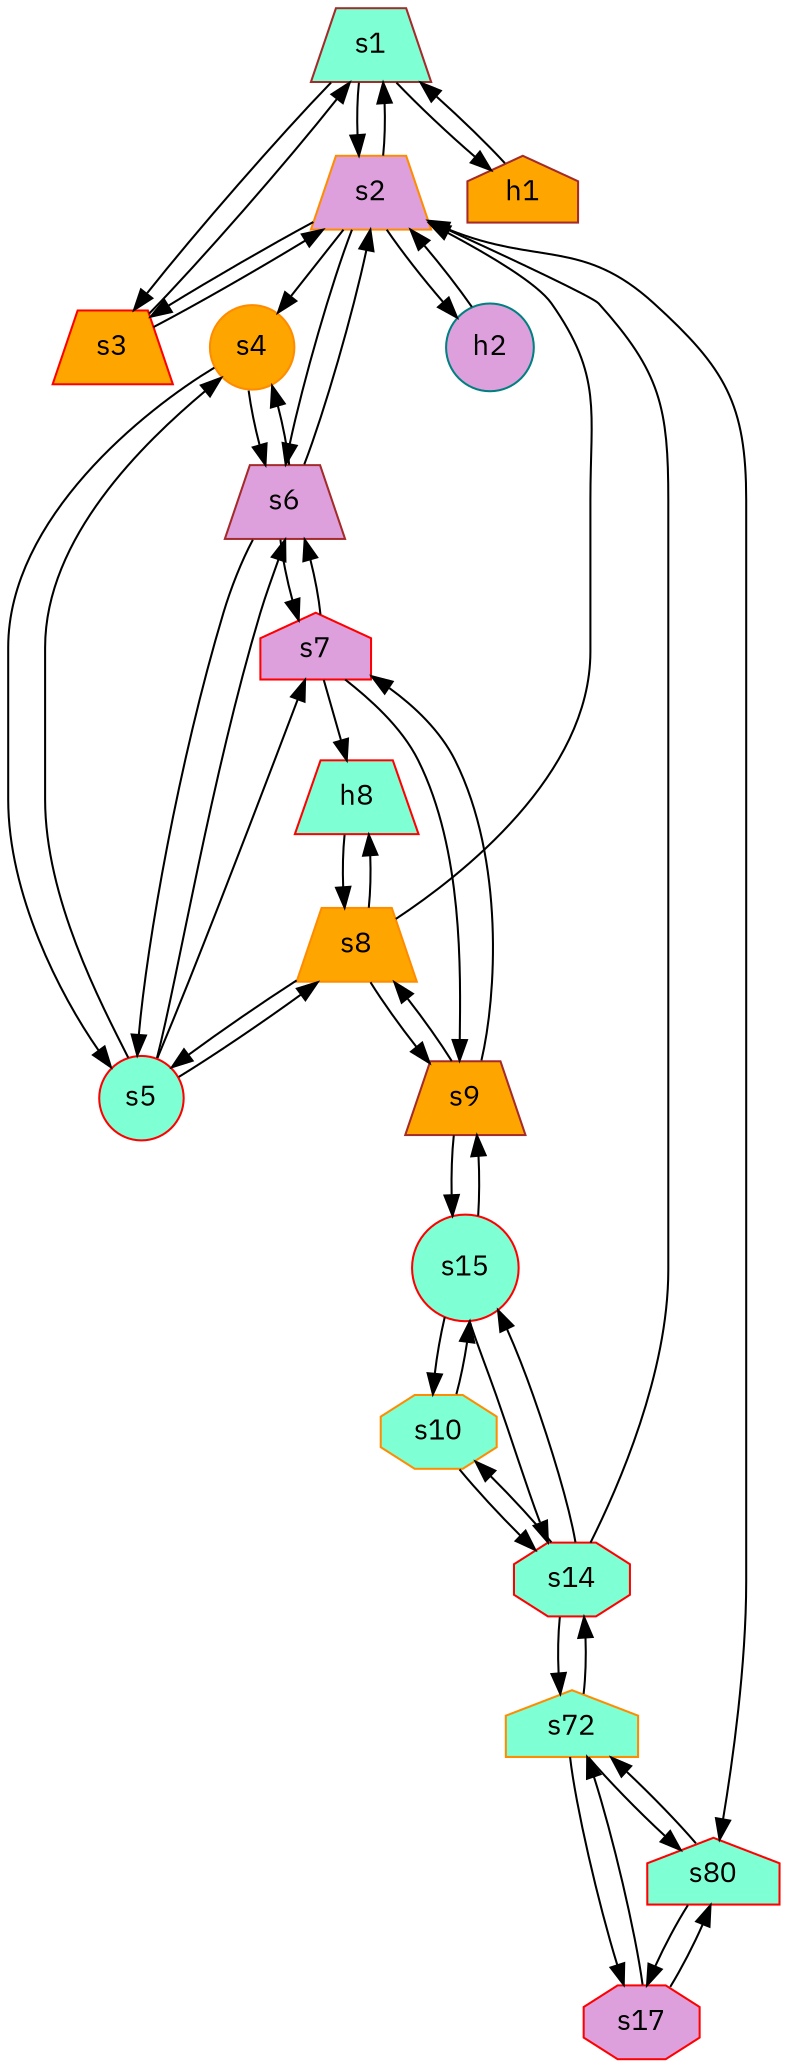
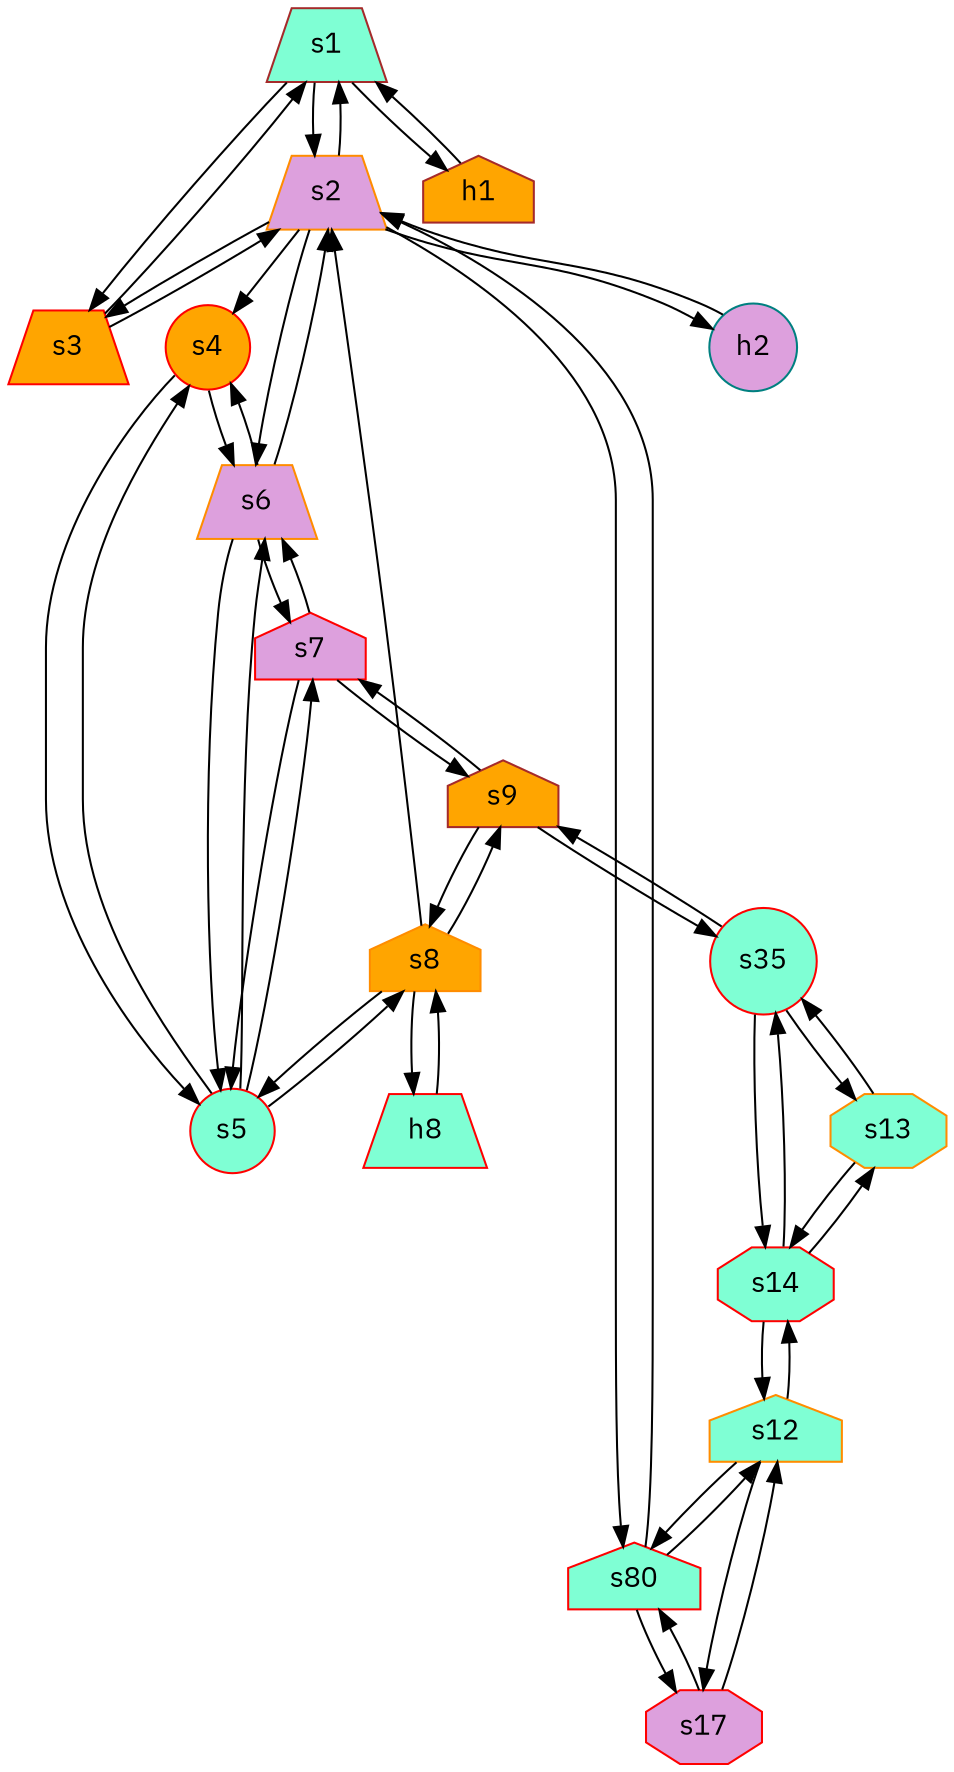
(252, 347) -> (208, 347)
(285, 502) -> (257, 502)
(332, 710) -> (261, 873)
(668, 836) -> (653, 826)
(357, 945) -> (425, 961)
(465, 1098) -> (503, 797)
(465, 1268) -> (763, 961)
(439, 1432) -> (888, 1131)
(572, 1727) -> (776, 1432)
